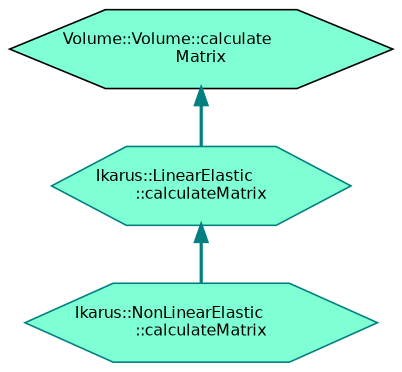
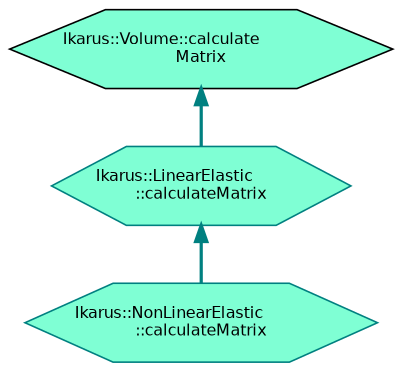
(201, 49) -> (201, 49)
